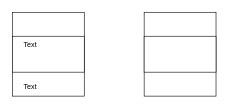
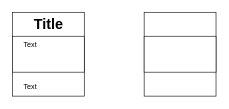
none -> (48, 24)
